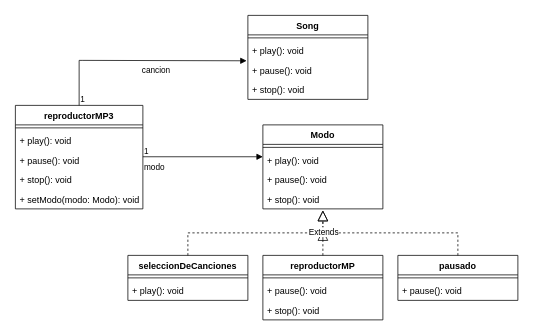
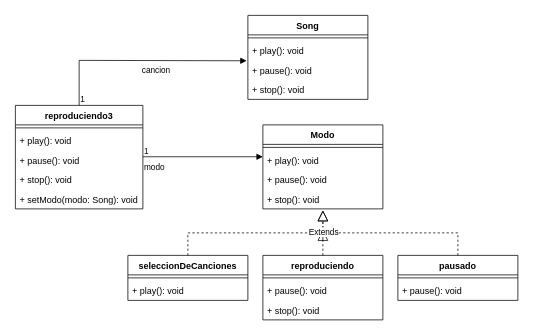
(79, 116) -> (79, 116)
(80, 205) -> (80, 205)
(323, 266) -> (323, 266)
